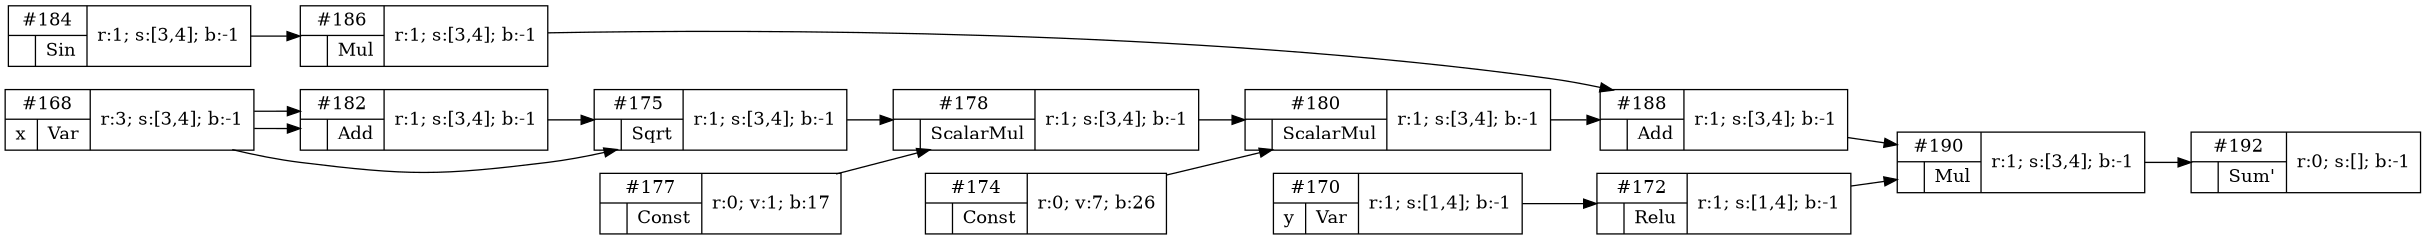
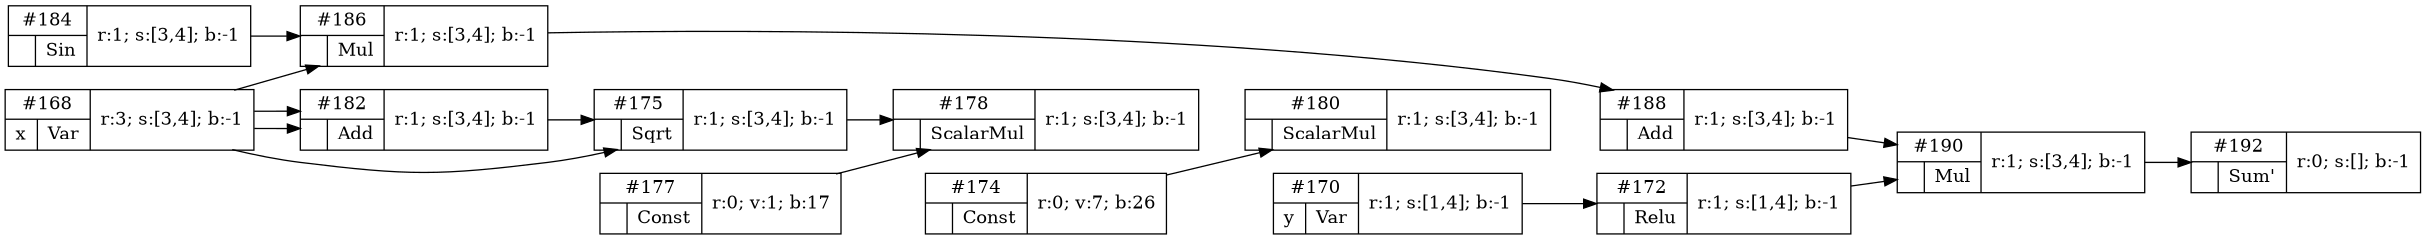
none -> (270, 80)
(1215, 120) -> none
(1569, 120) -> none
